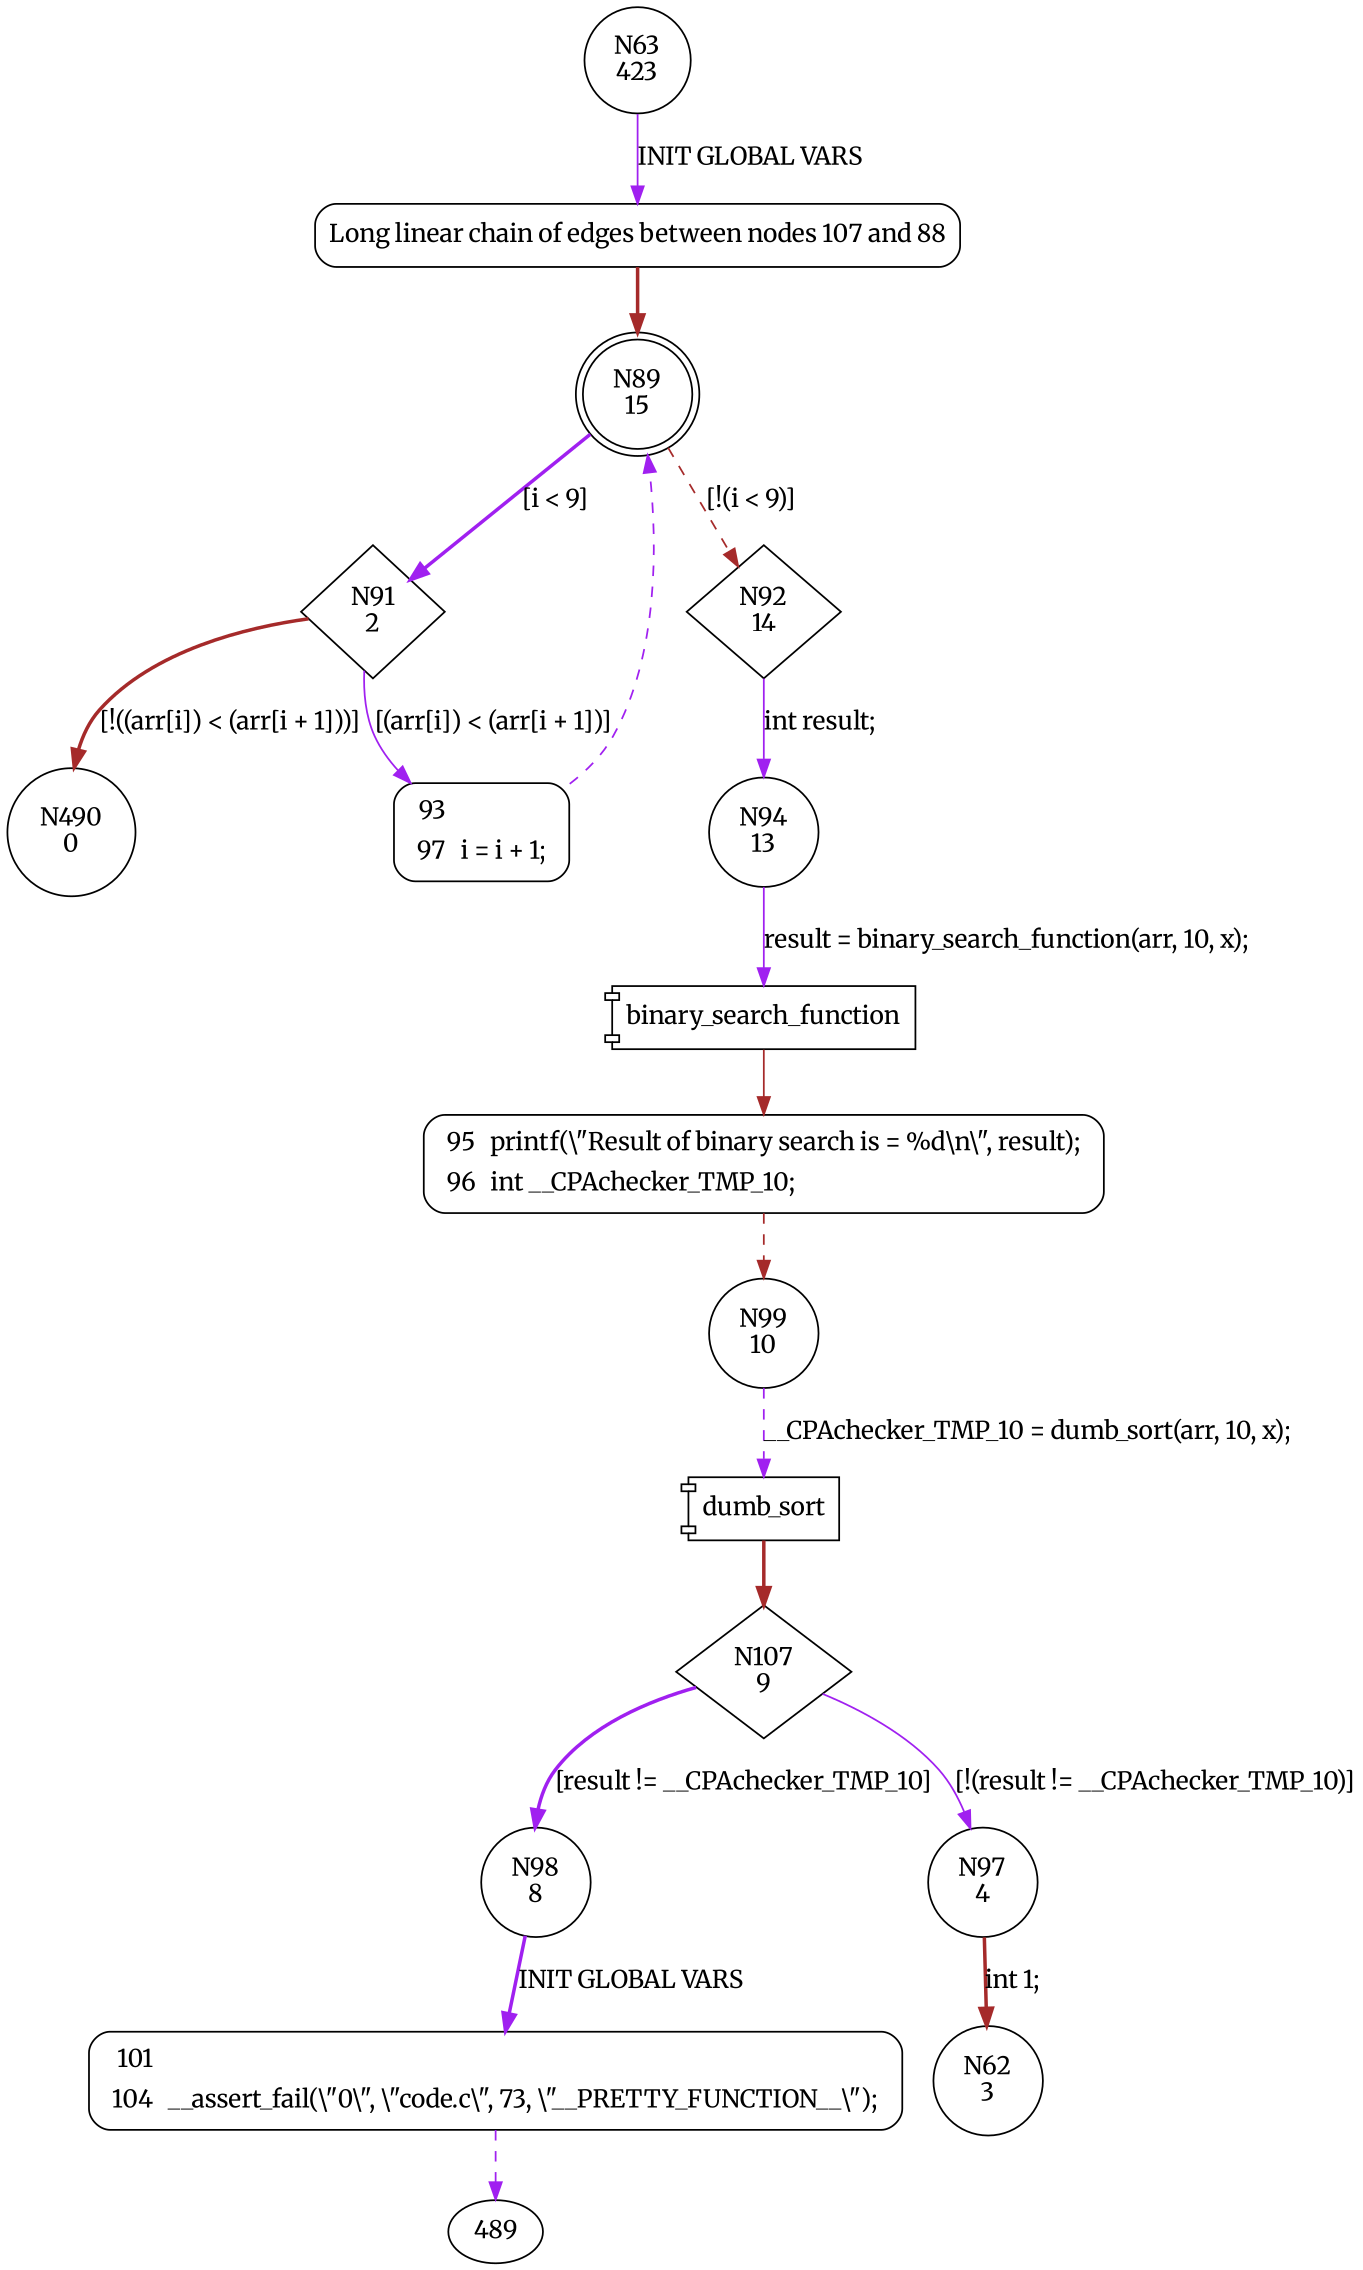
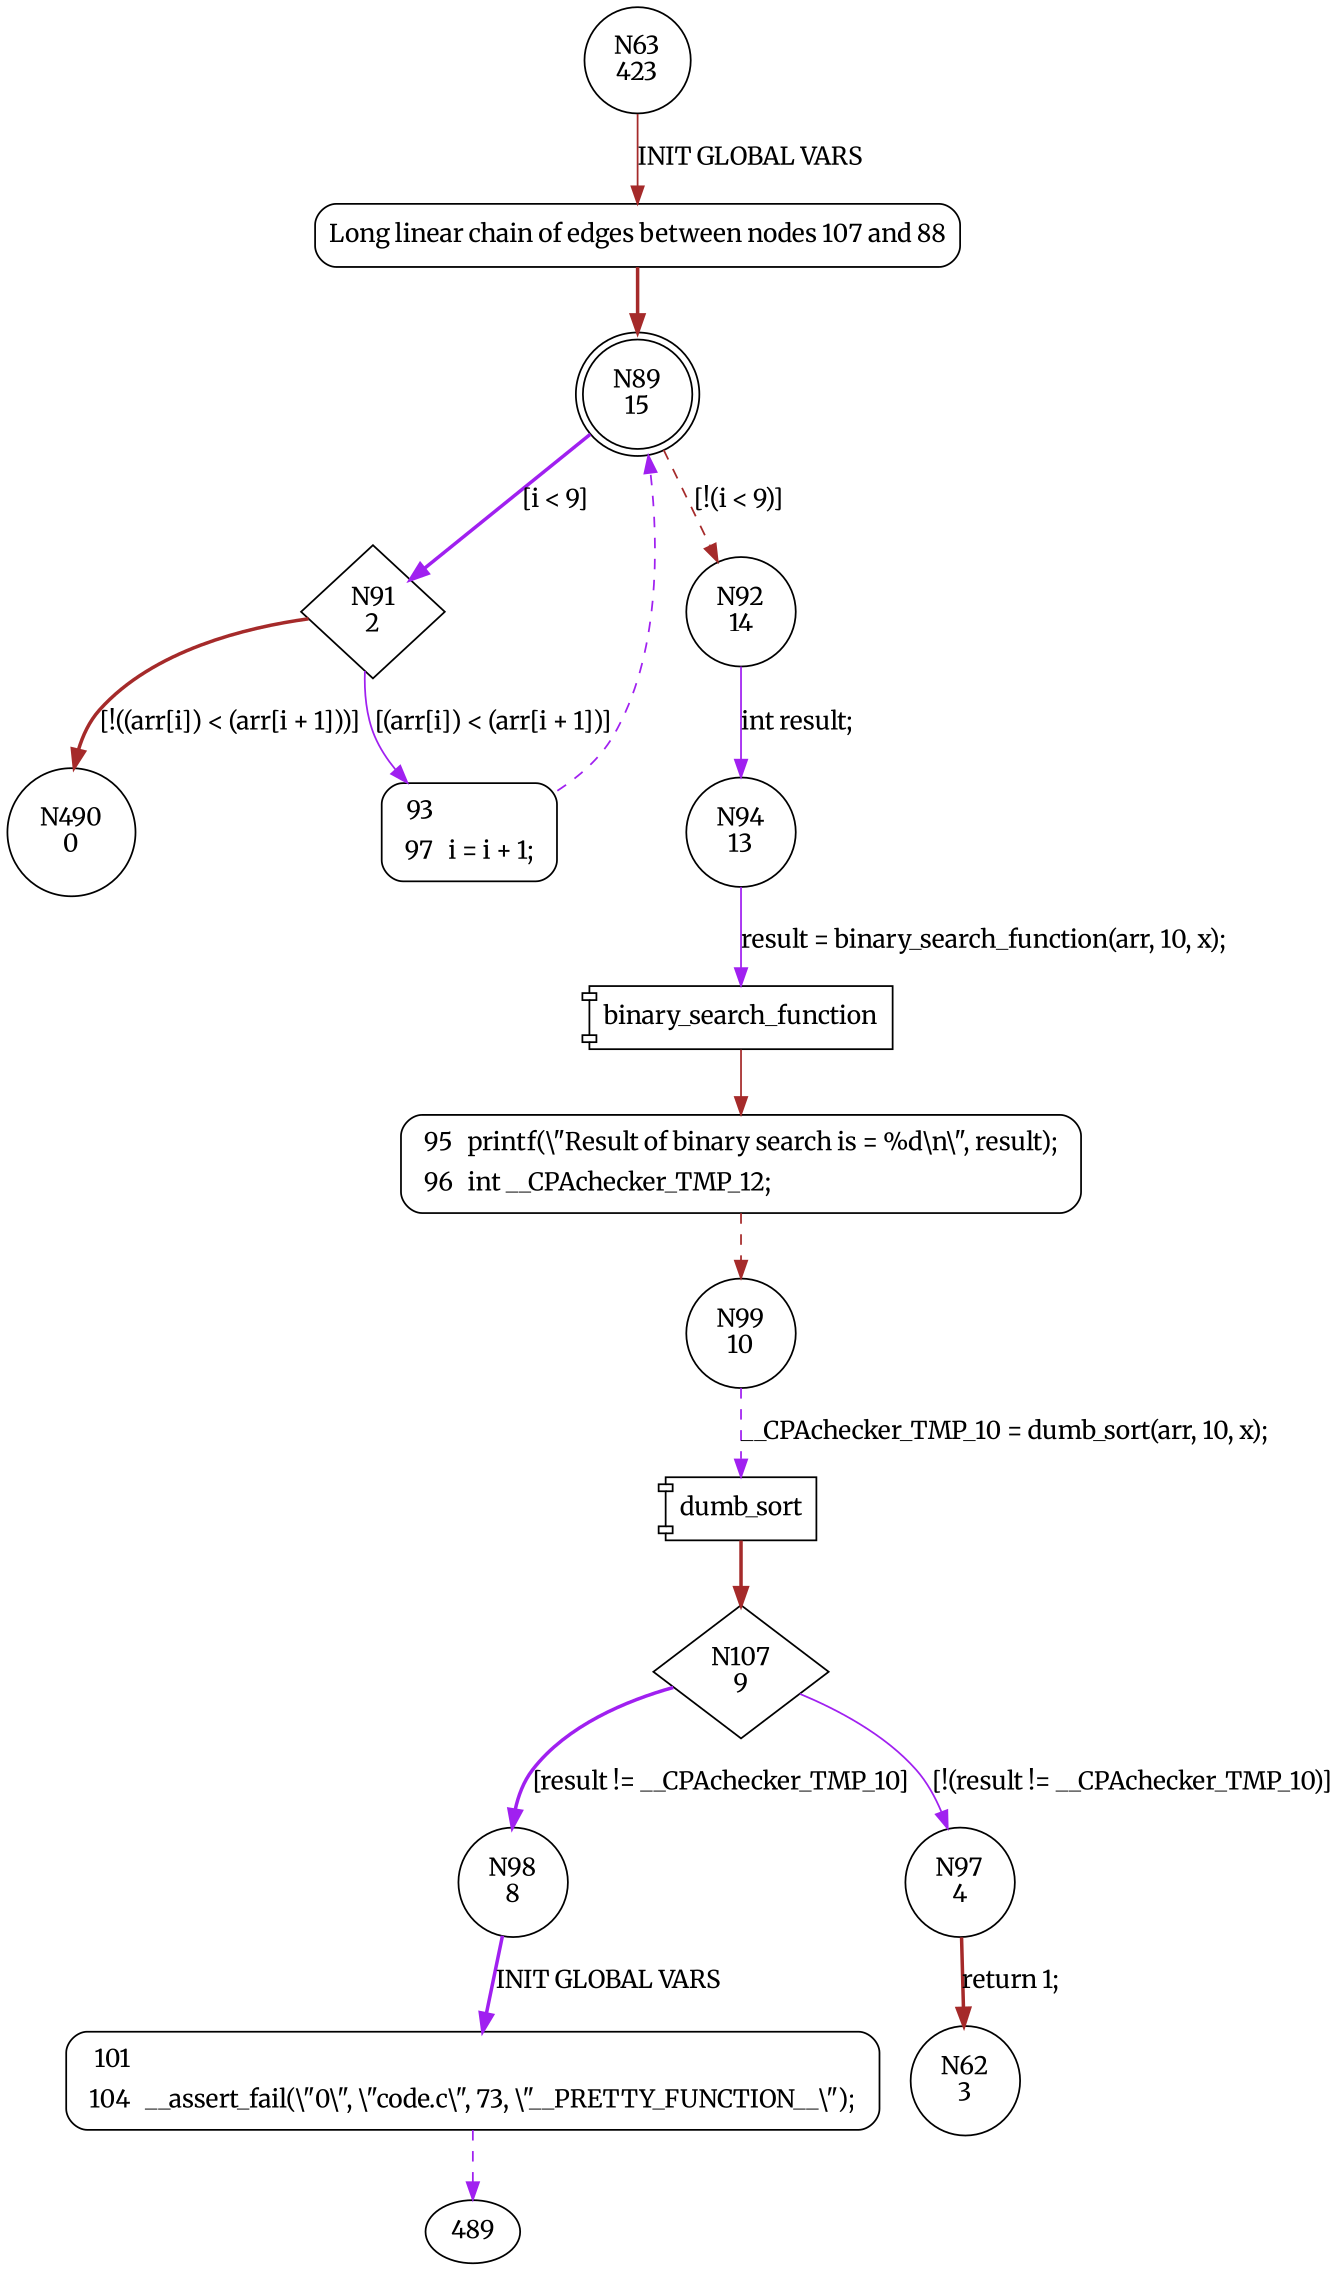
(638, 150) -> (638, 150)
(764, 612) -> (741, 612)
(644, 1183) -> (620, 1183)
(1013, 1982) -> (1011, 1982)
